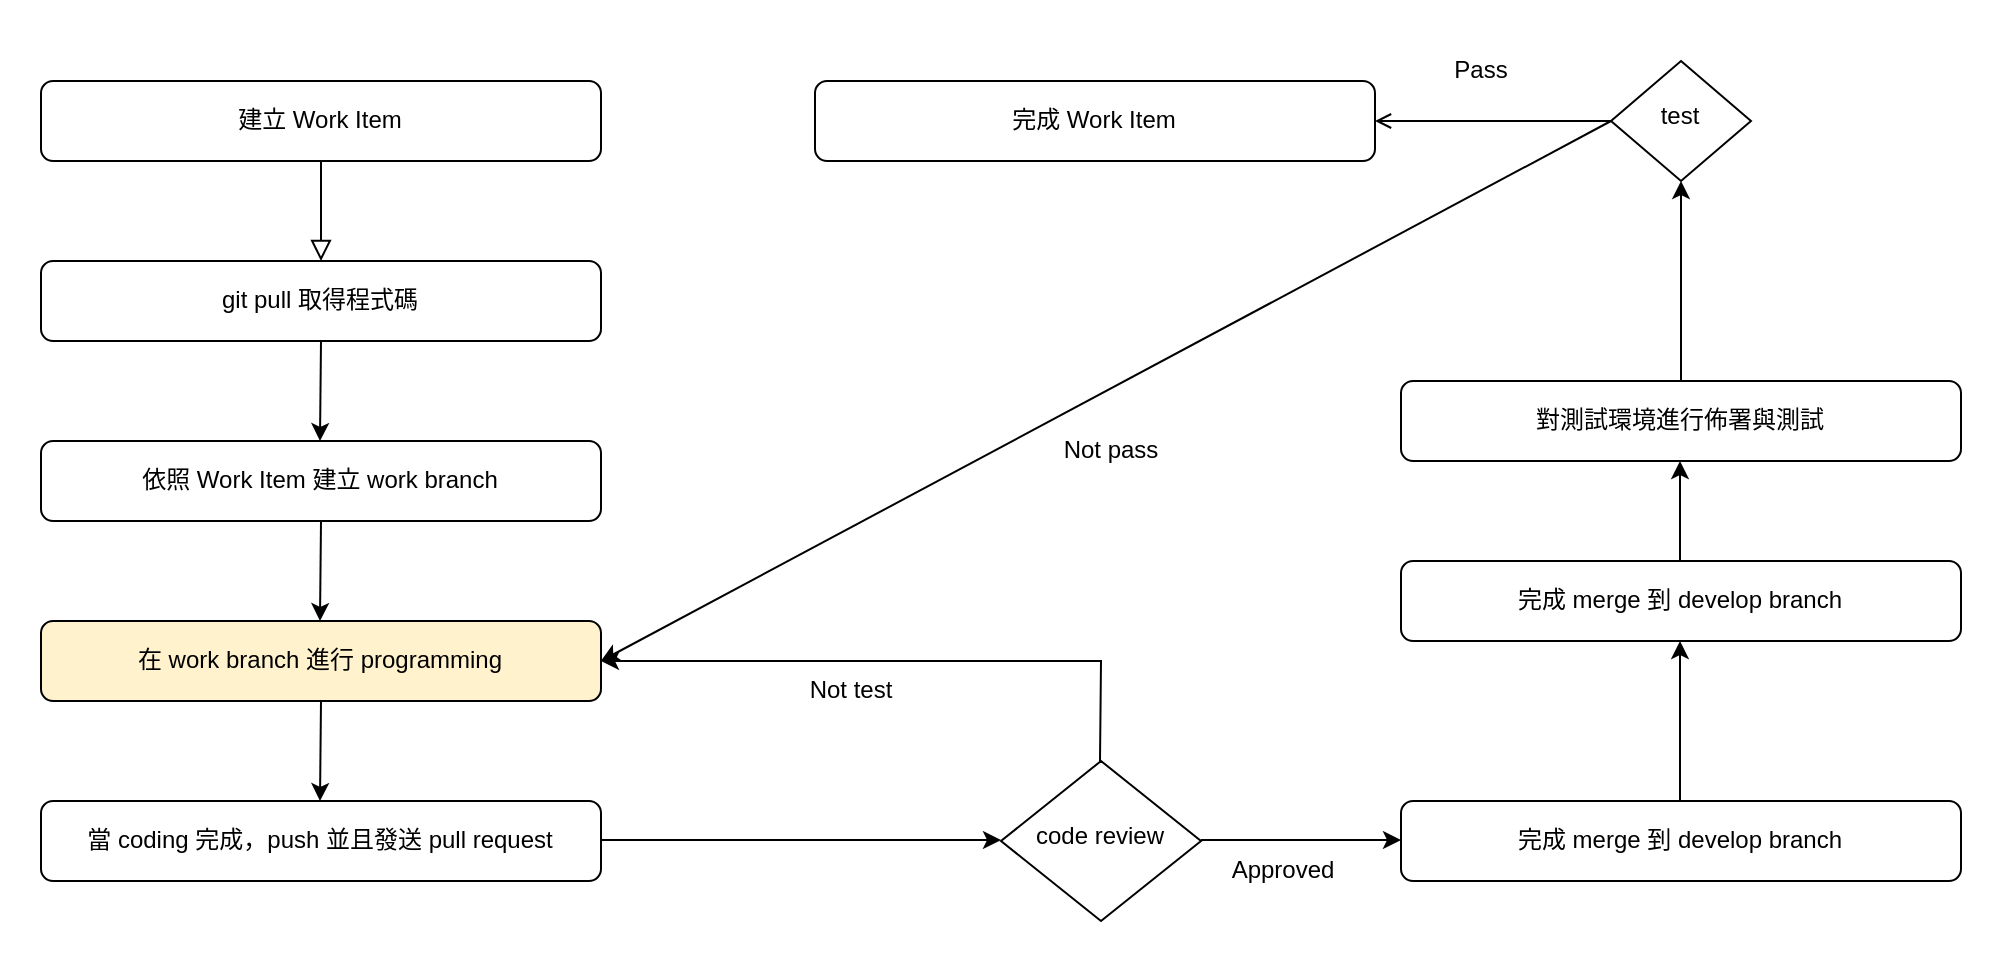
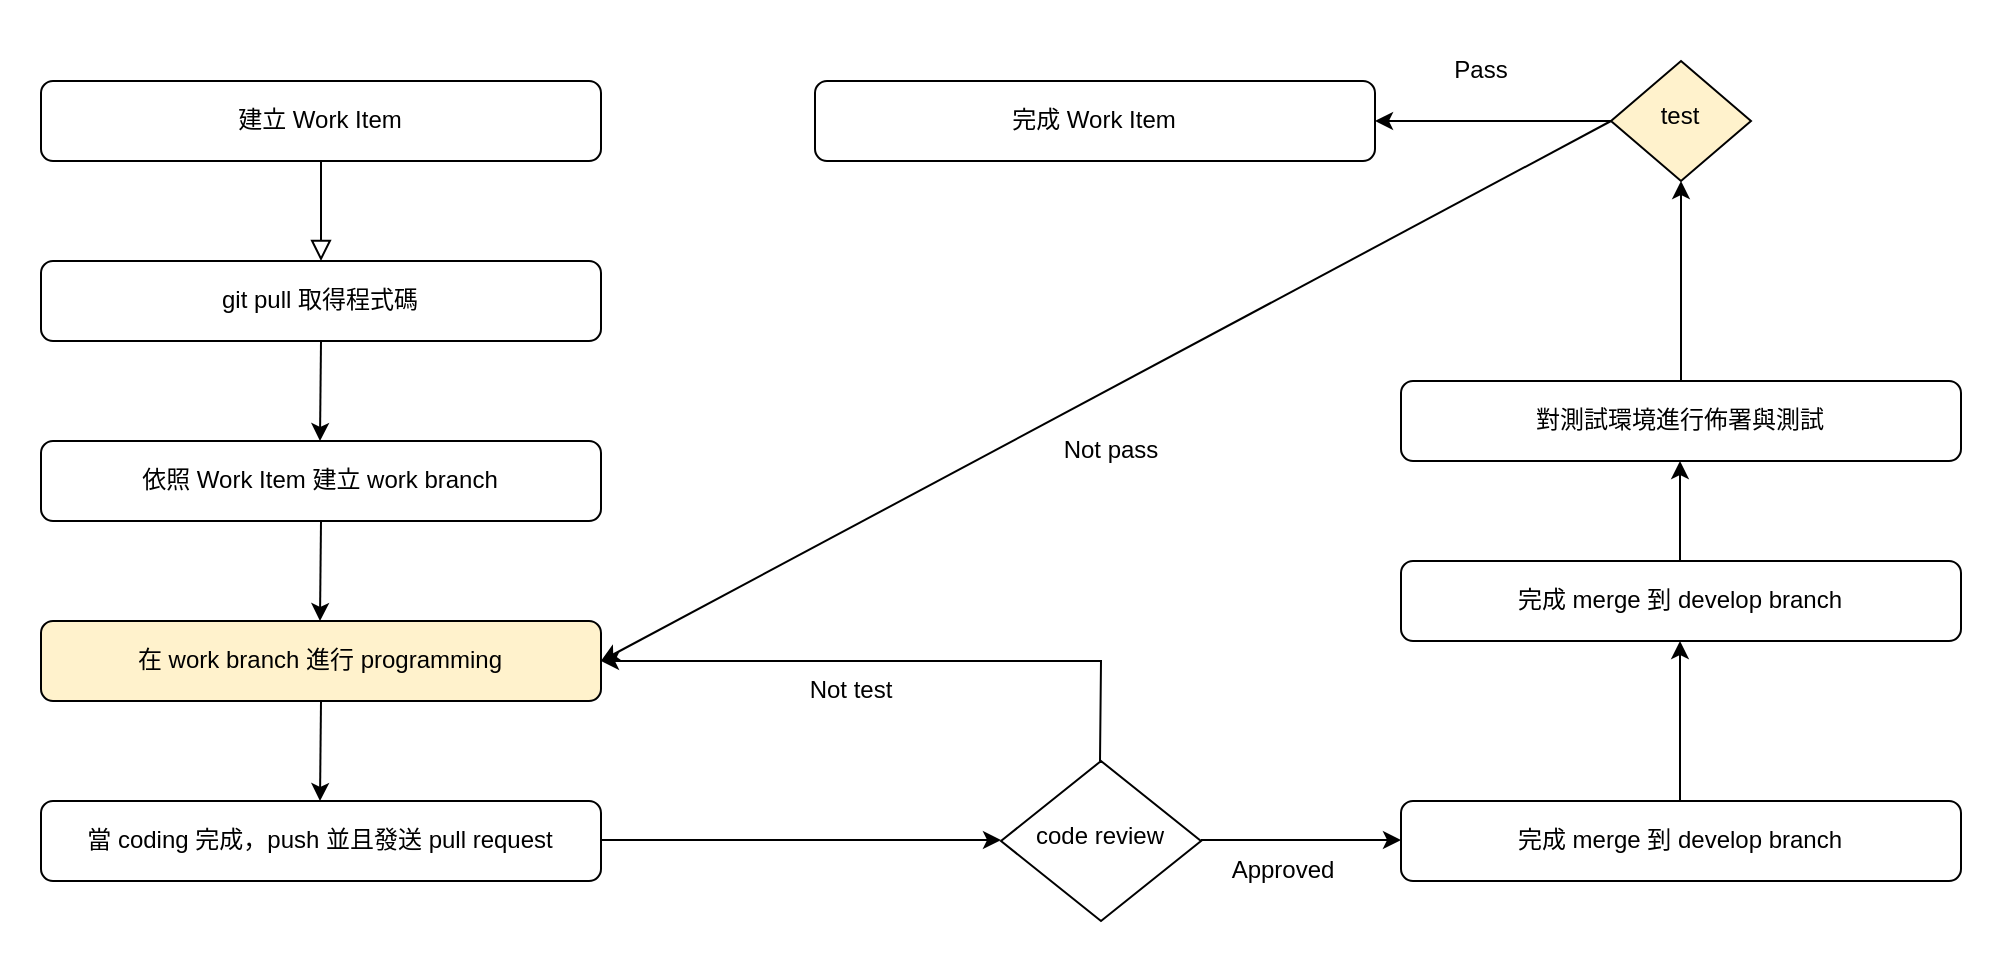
(1386, 121) -> (1390, 121)
(1681, 121) -> (1681, 121)
